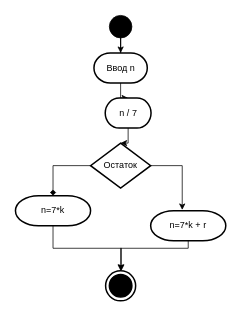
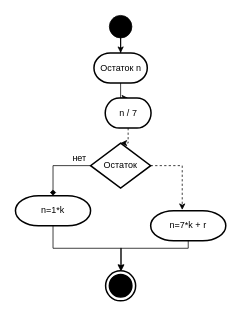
(121, 68) -> (121, 68)
(128, 136) -> (128, 136)
none -> (79, 158)
(182, 169) -> (182, 169)
(53, 210) -> (53, 210)
